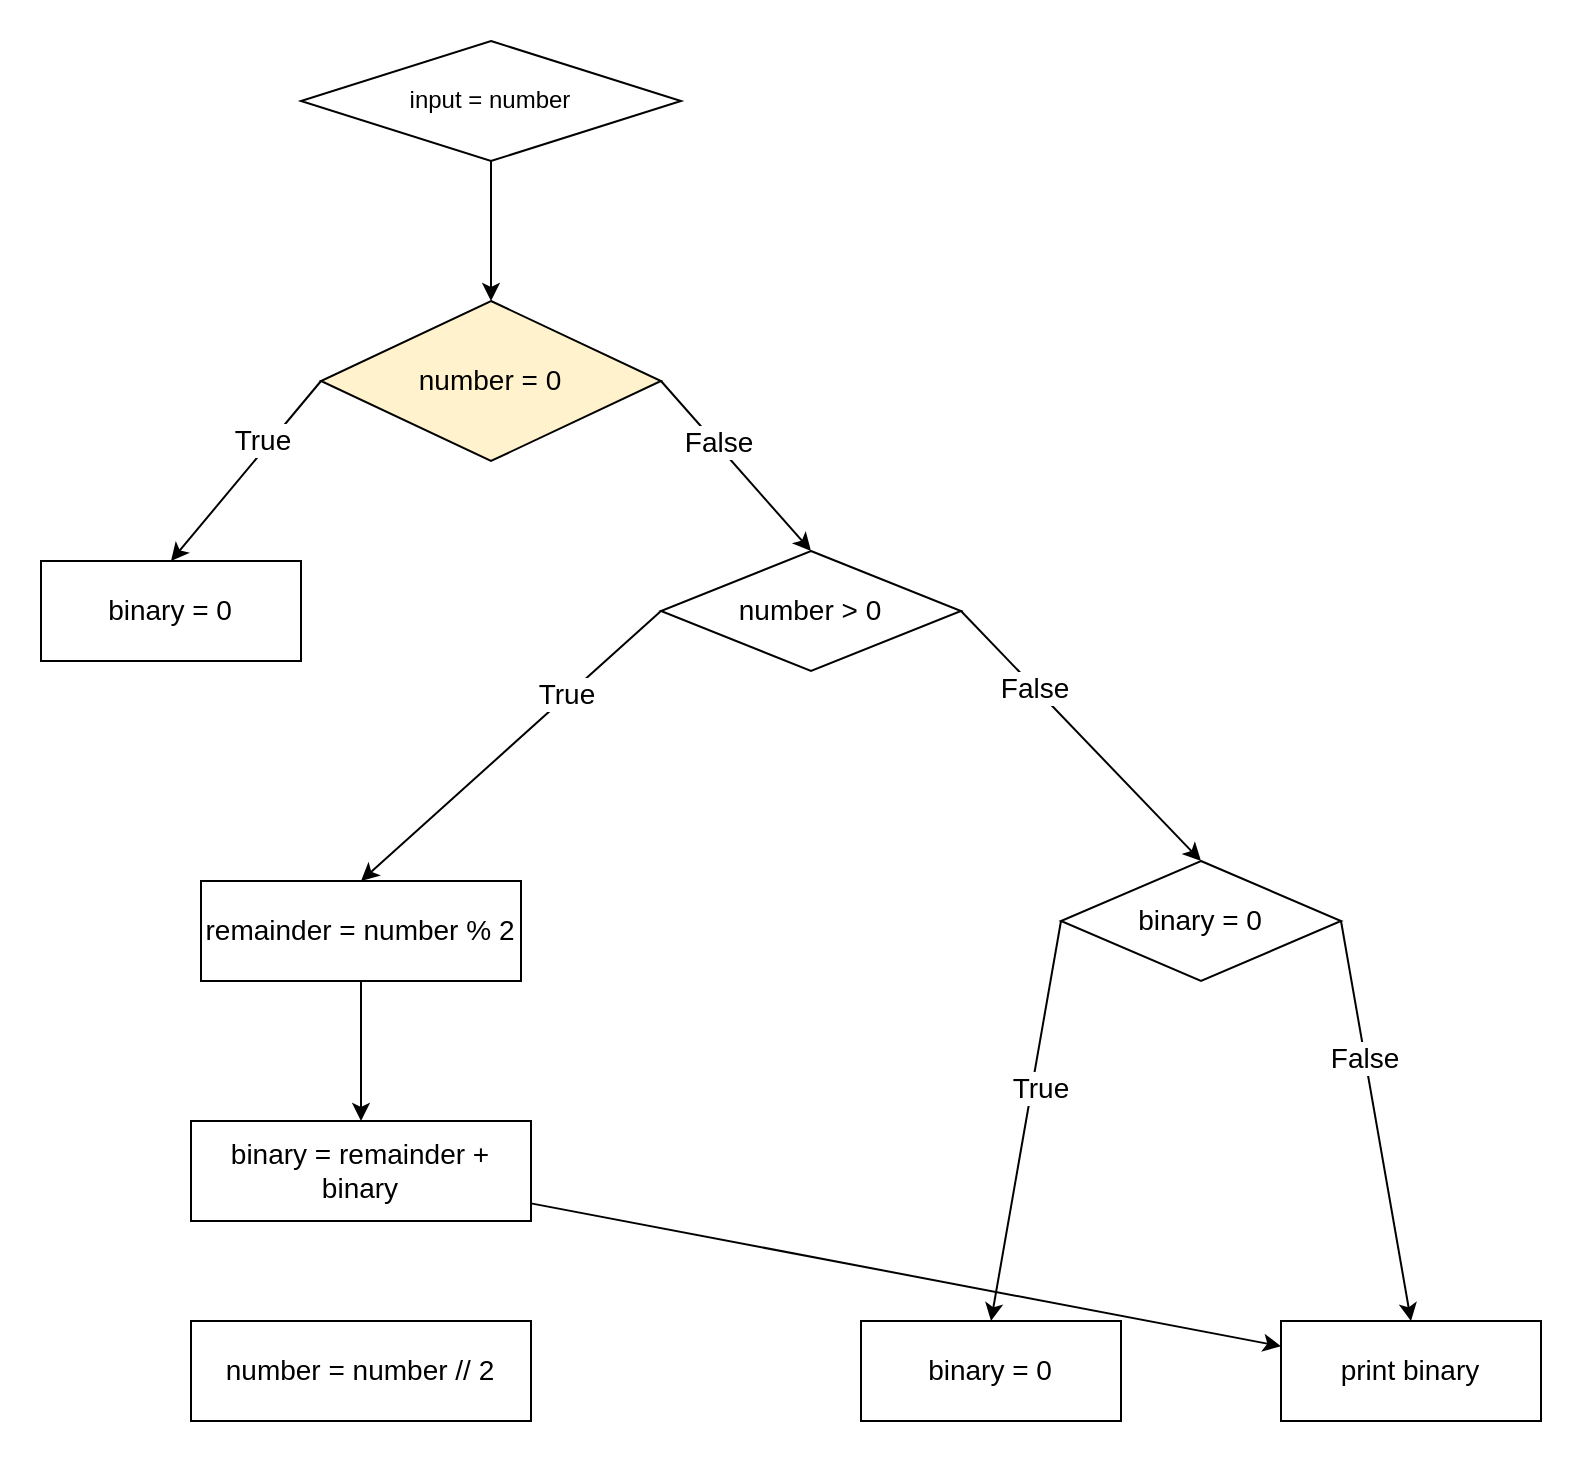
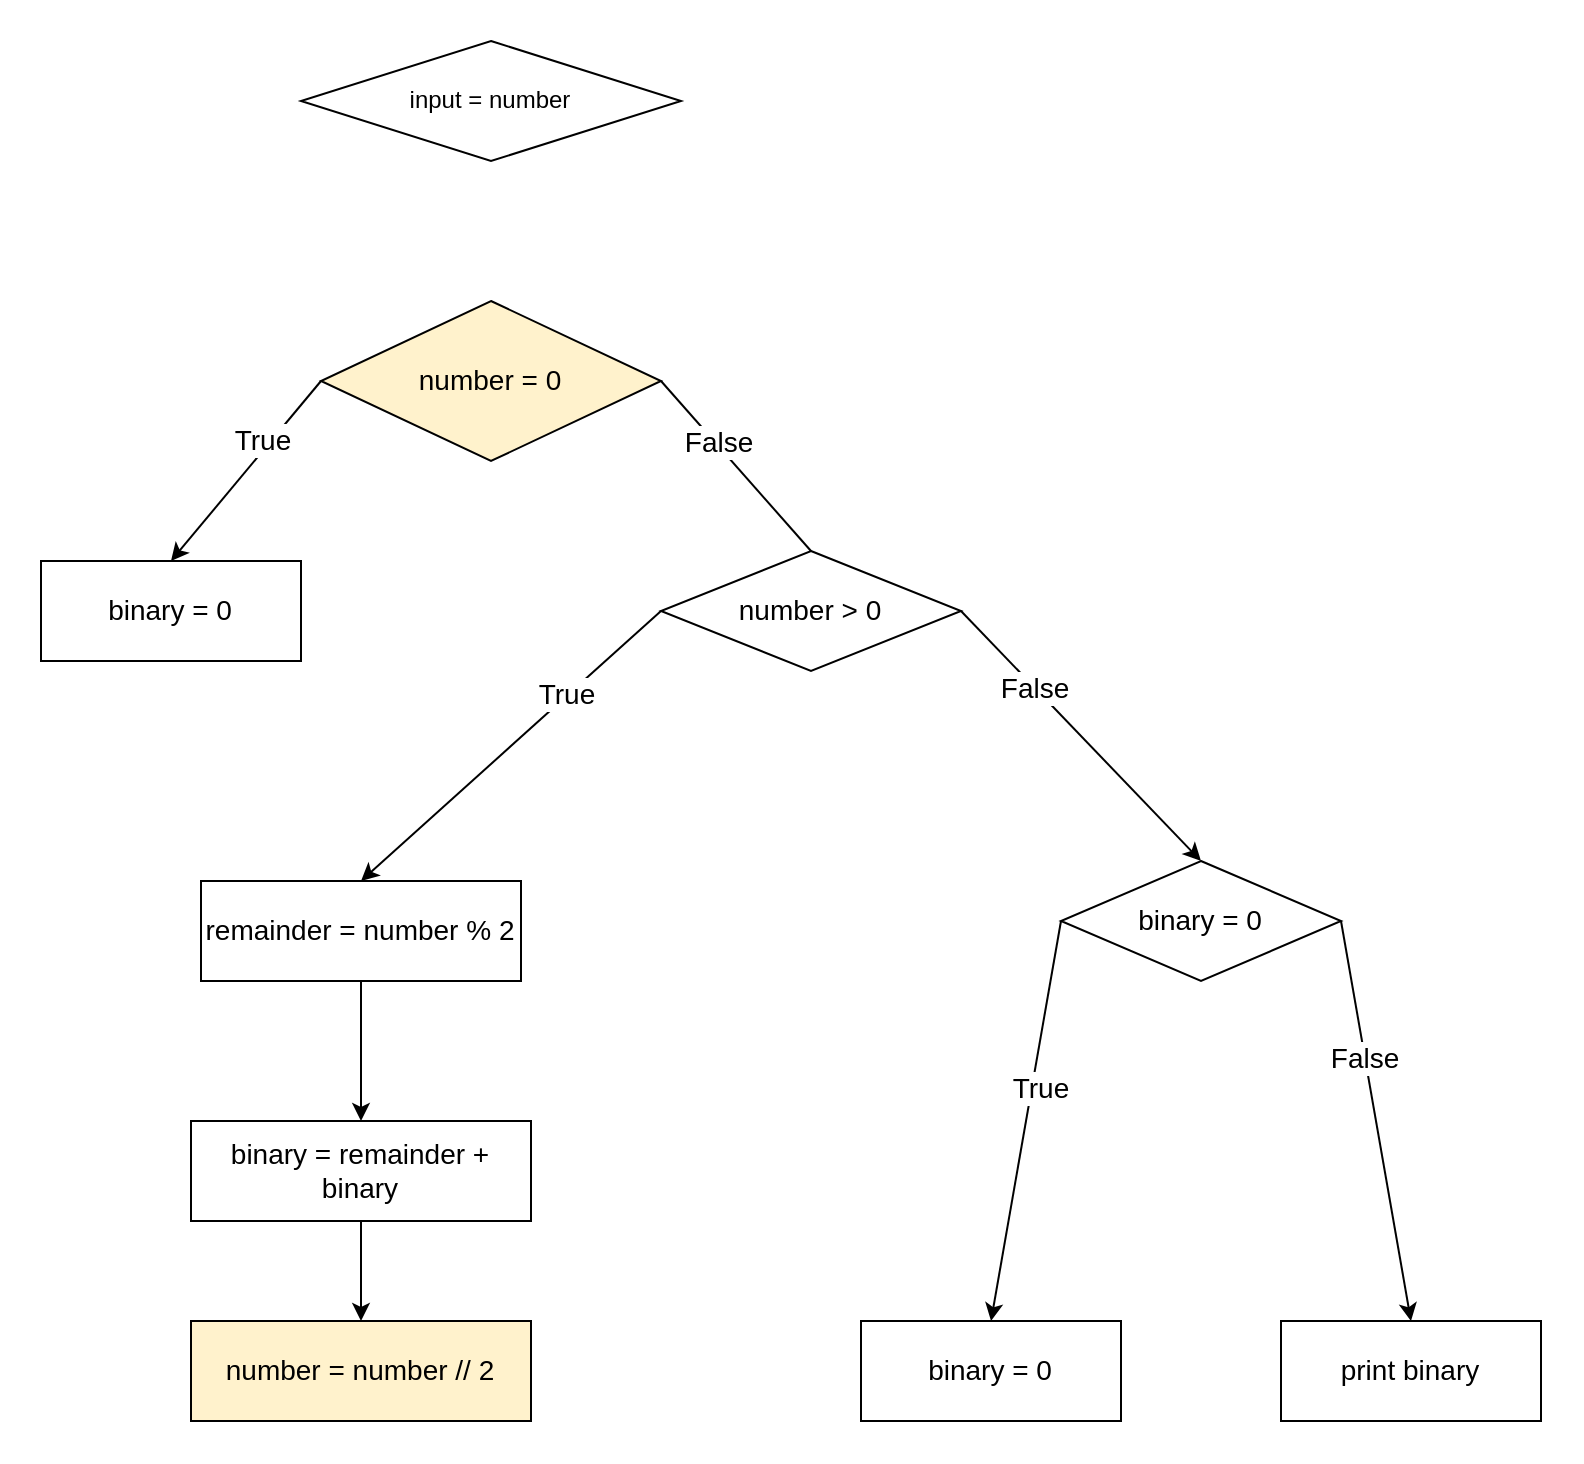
(491, 224) -> none
(801, 540) -> (804, 543)
(900, 1274) -> (361, 1264)
(361, 1371) -> (361, 1371)
